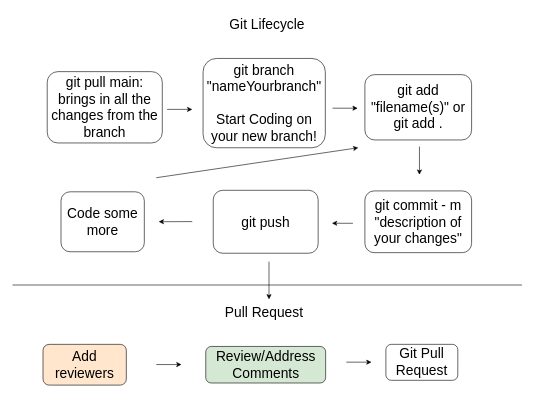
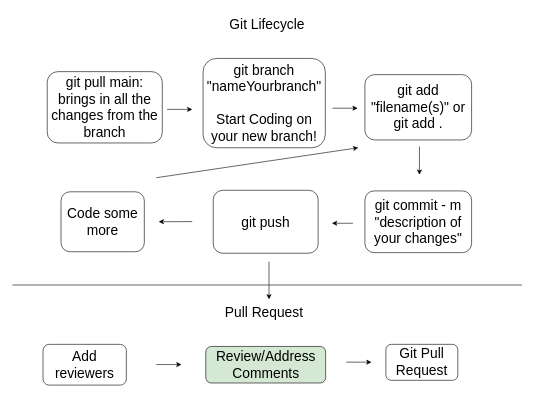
(85, 365) -> (85, 365)
